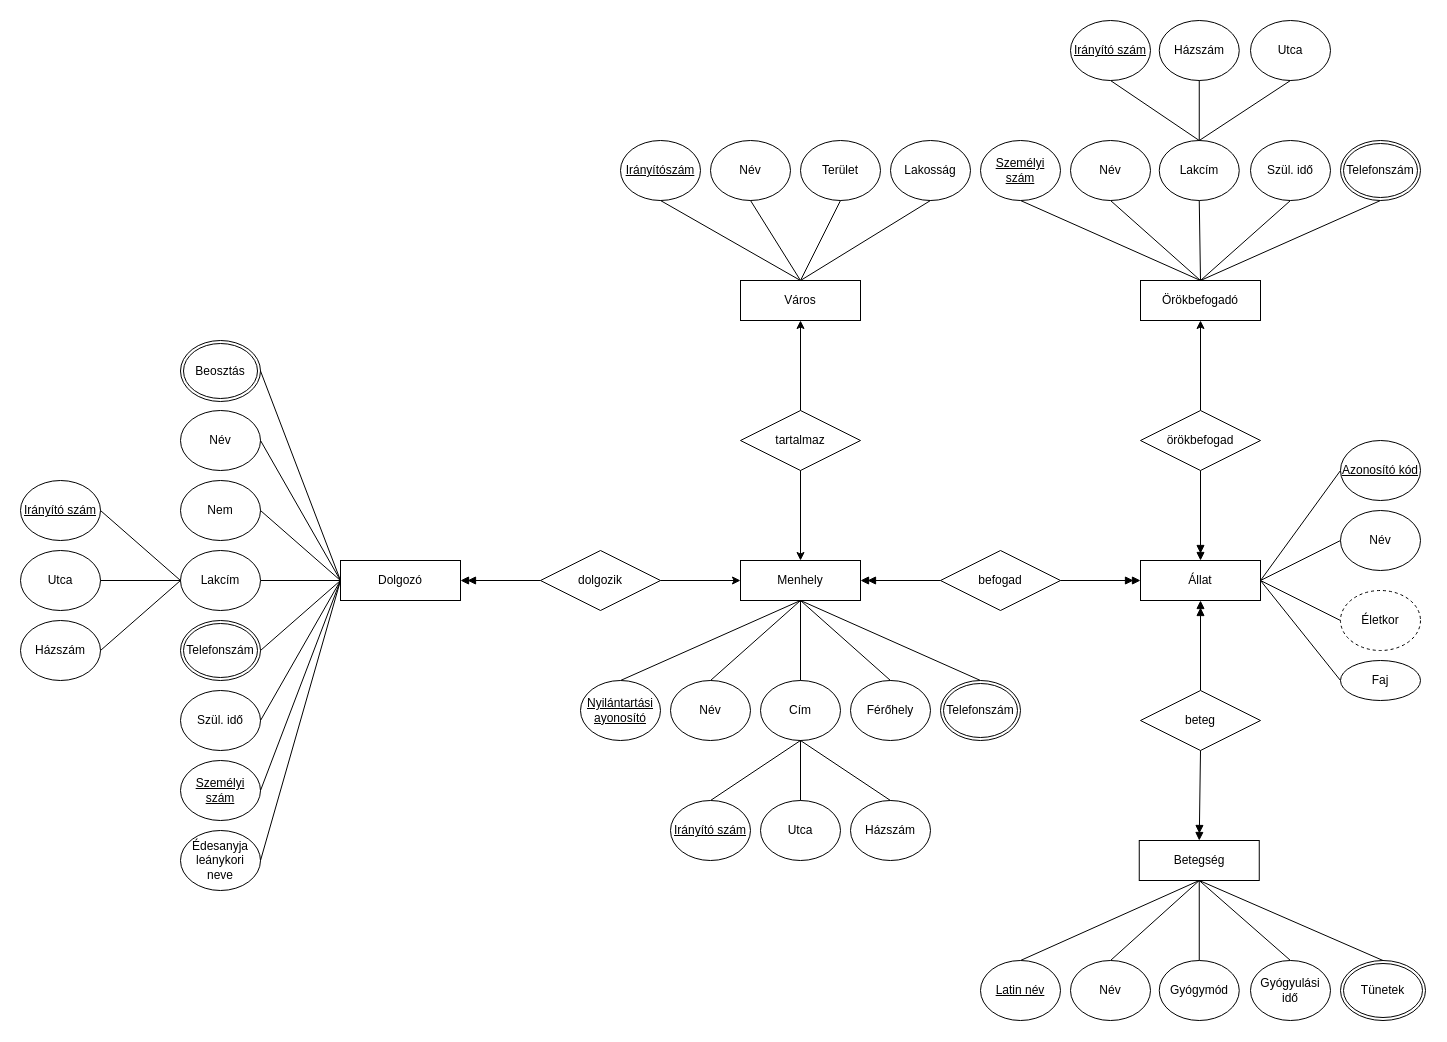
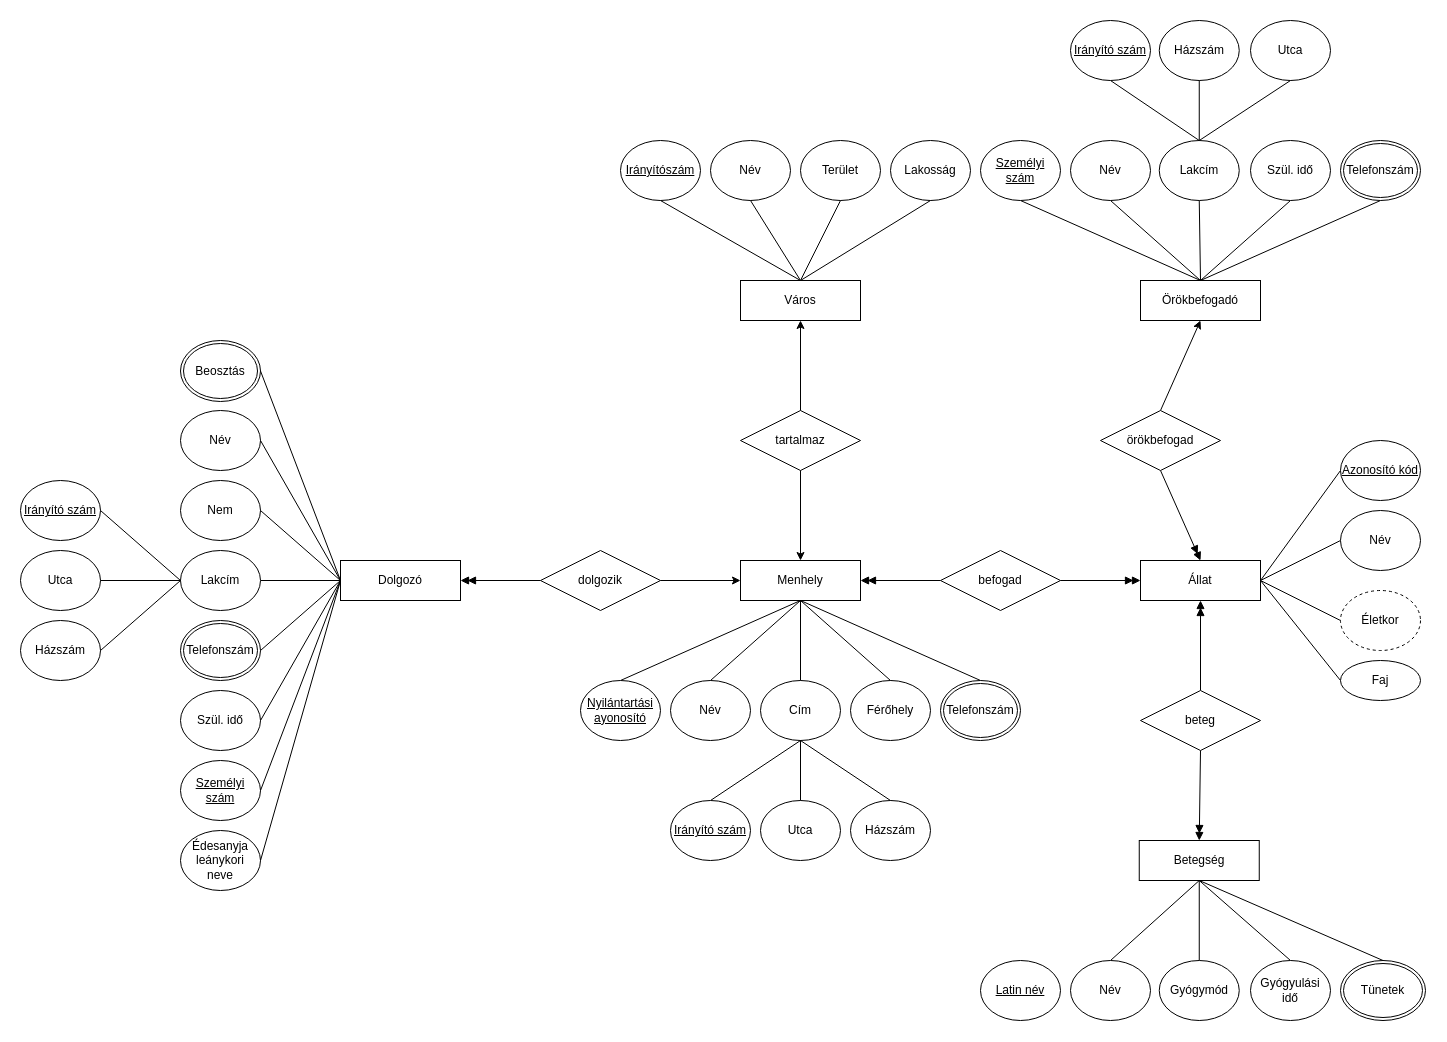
(1201, 441) -> (1161, 441)
(1107, 922) -> none
